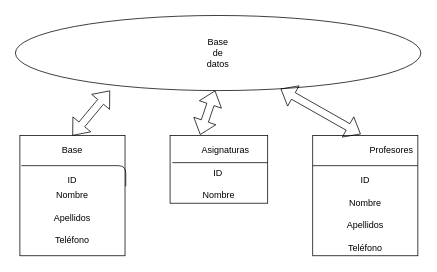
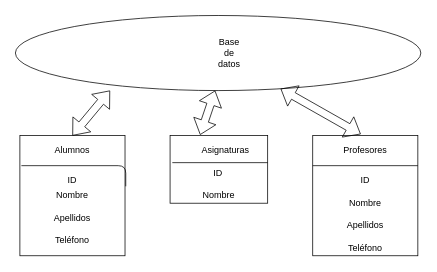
(218, 53) -> (229, 53)
(72, 150) -> (72, 150)
(391, 150) -> (365, 150)
